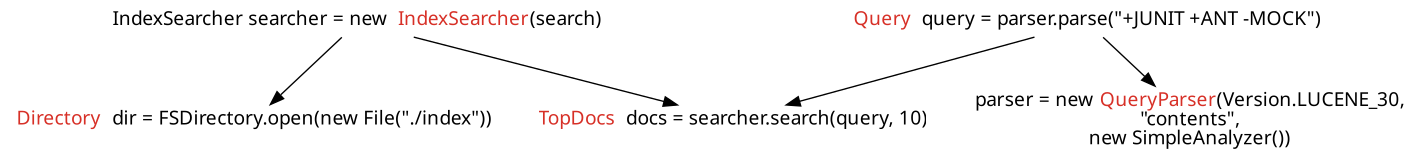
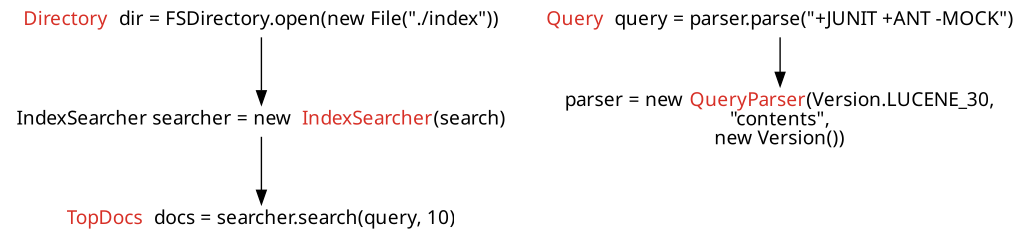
(311, 66) -> (261, 64)
(917, 69) -> none
(1190, 139) -> (780, 139)
